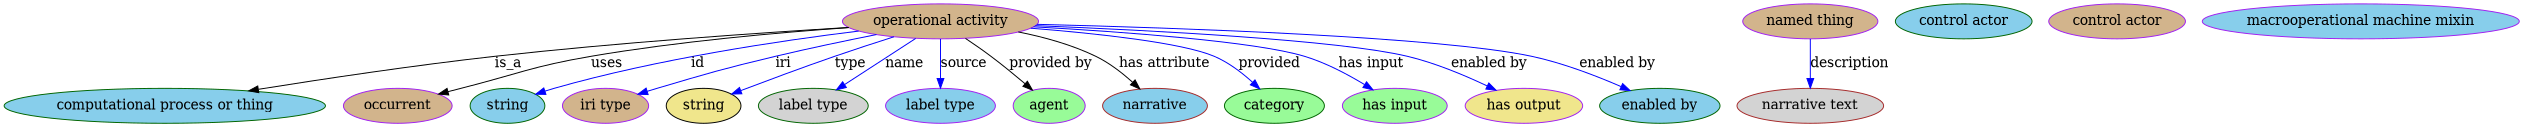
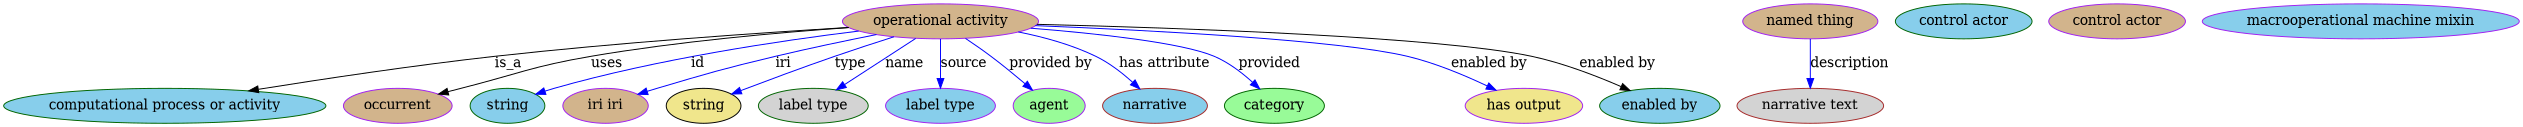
(1332, 36) -> (1332, 36)
(1079, 49) -> (1079, 49)
(996, 60) -> (996, 60)
(165, 106) -> (165, 106)
(606, 106) -> (606, 106)
(1395, 106) -> none
